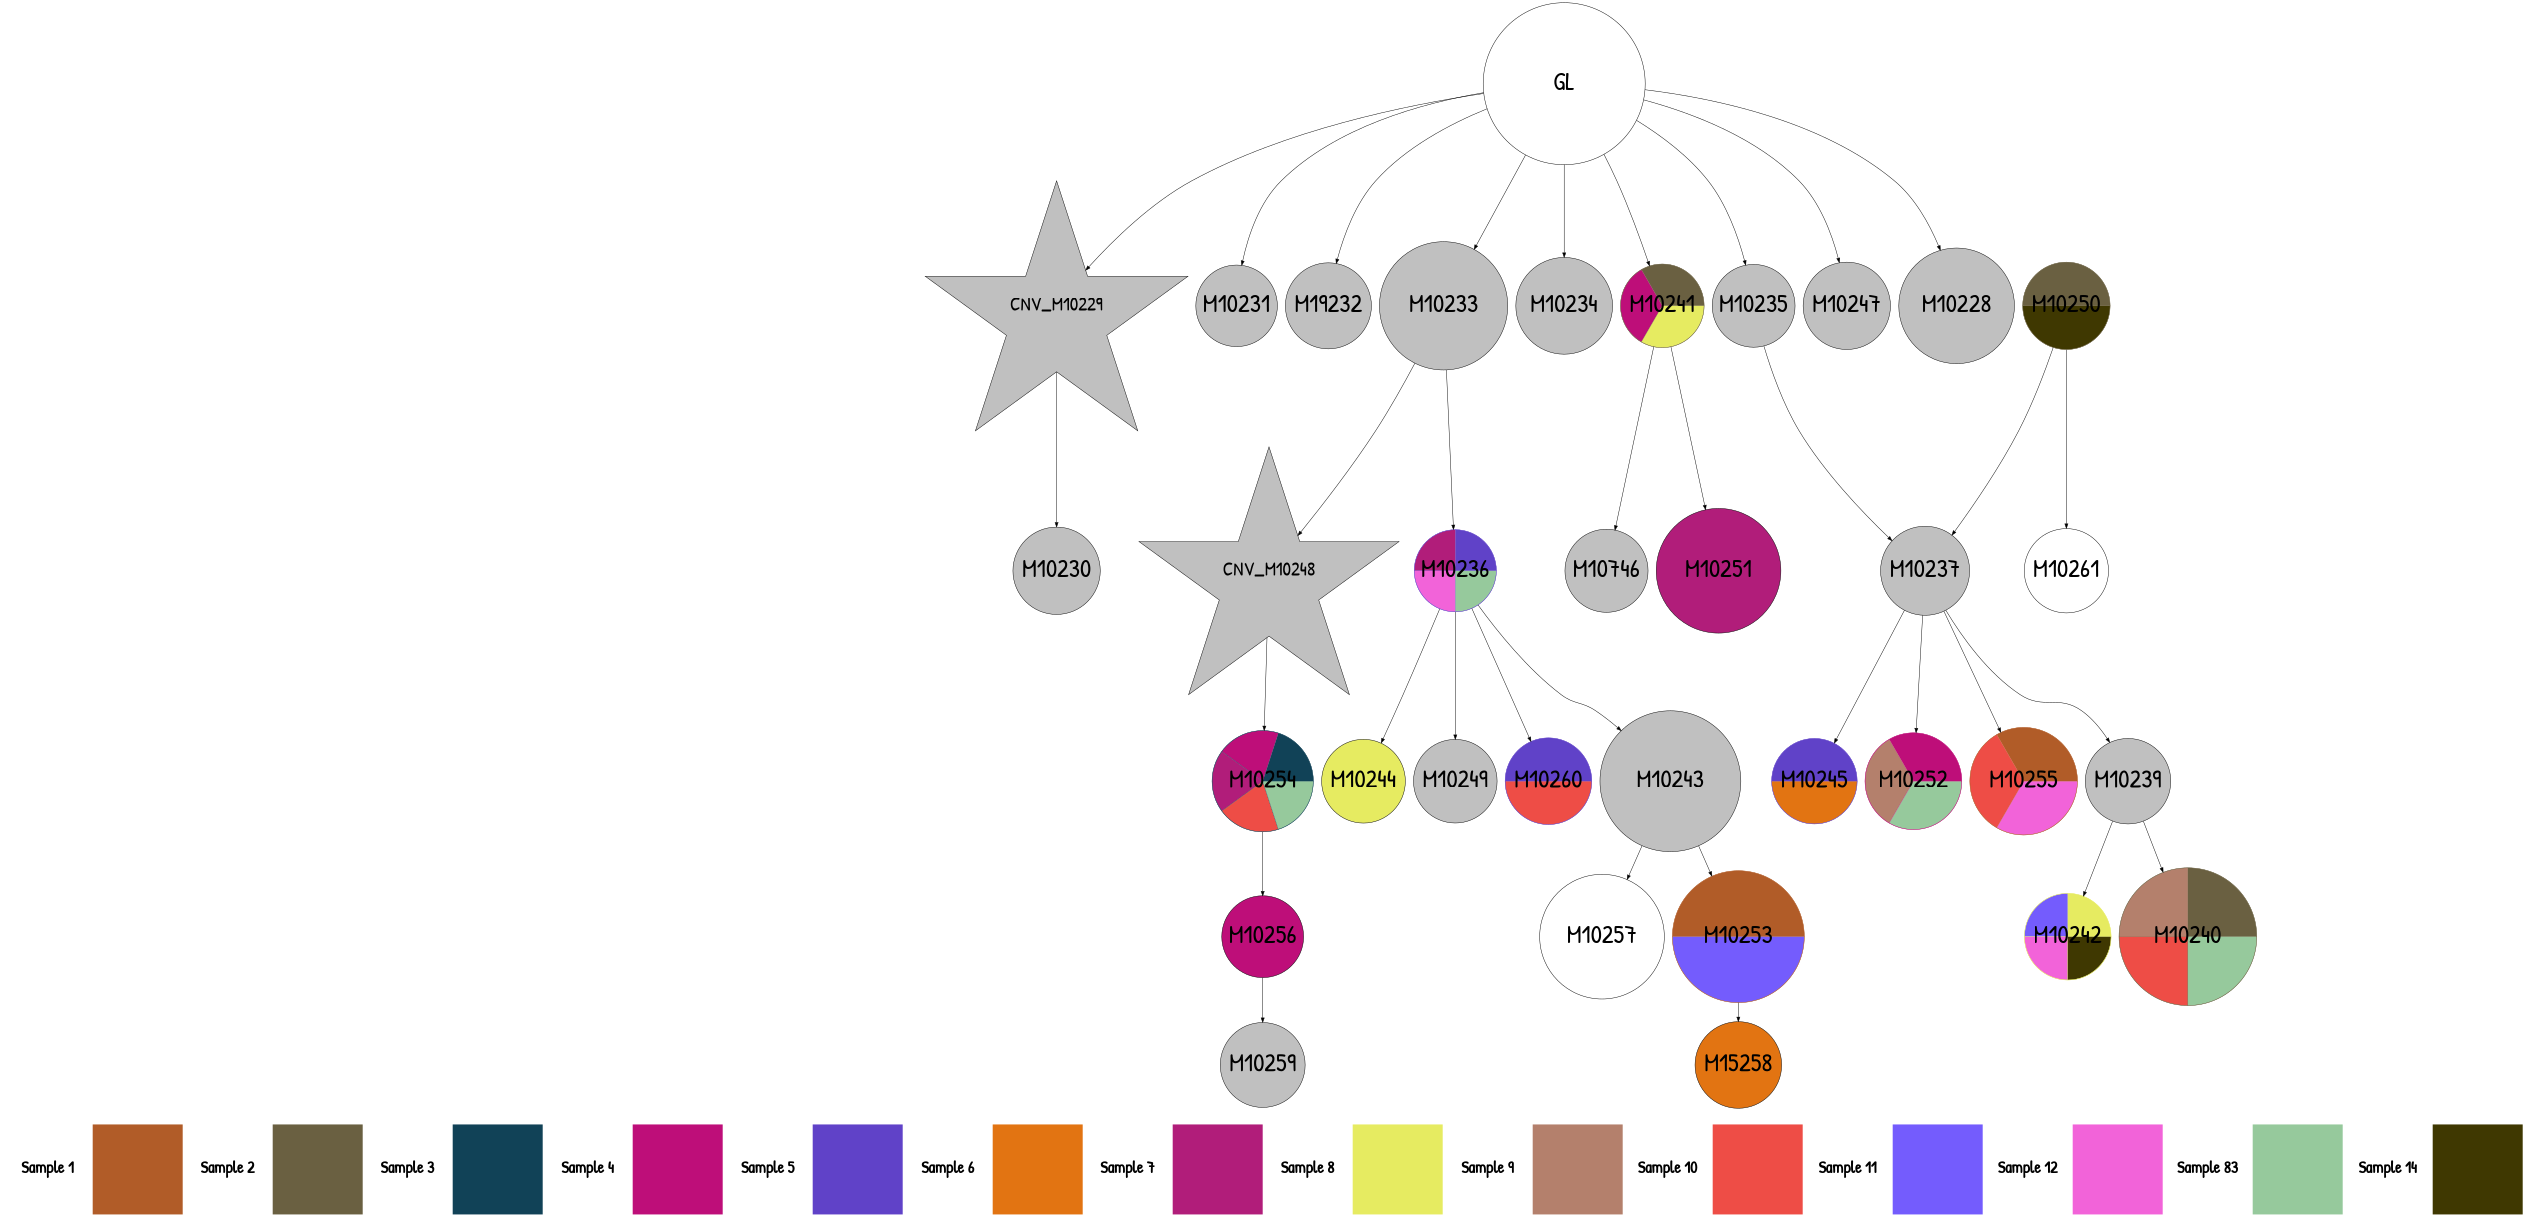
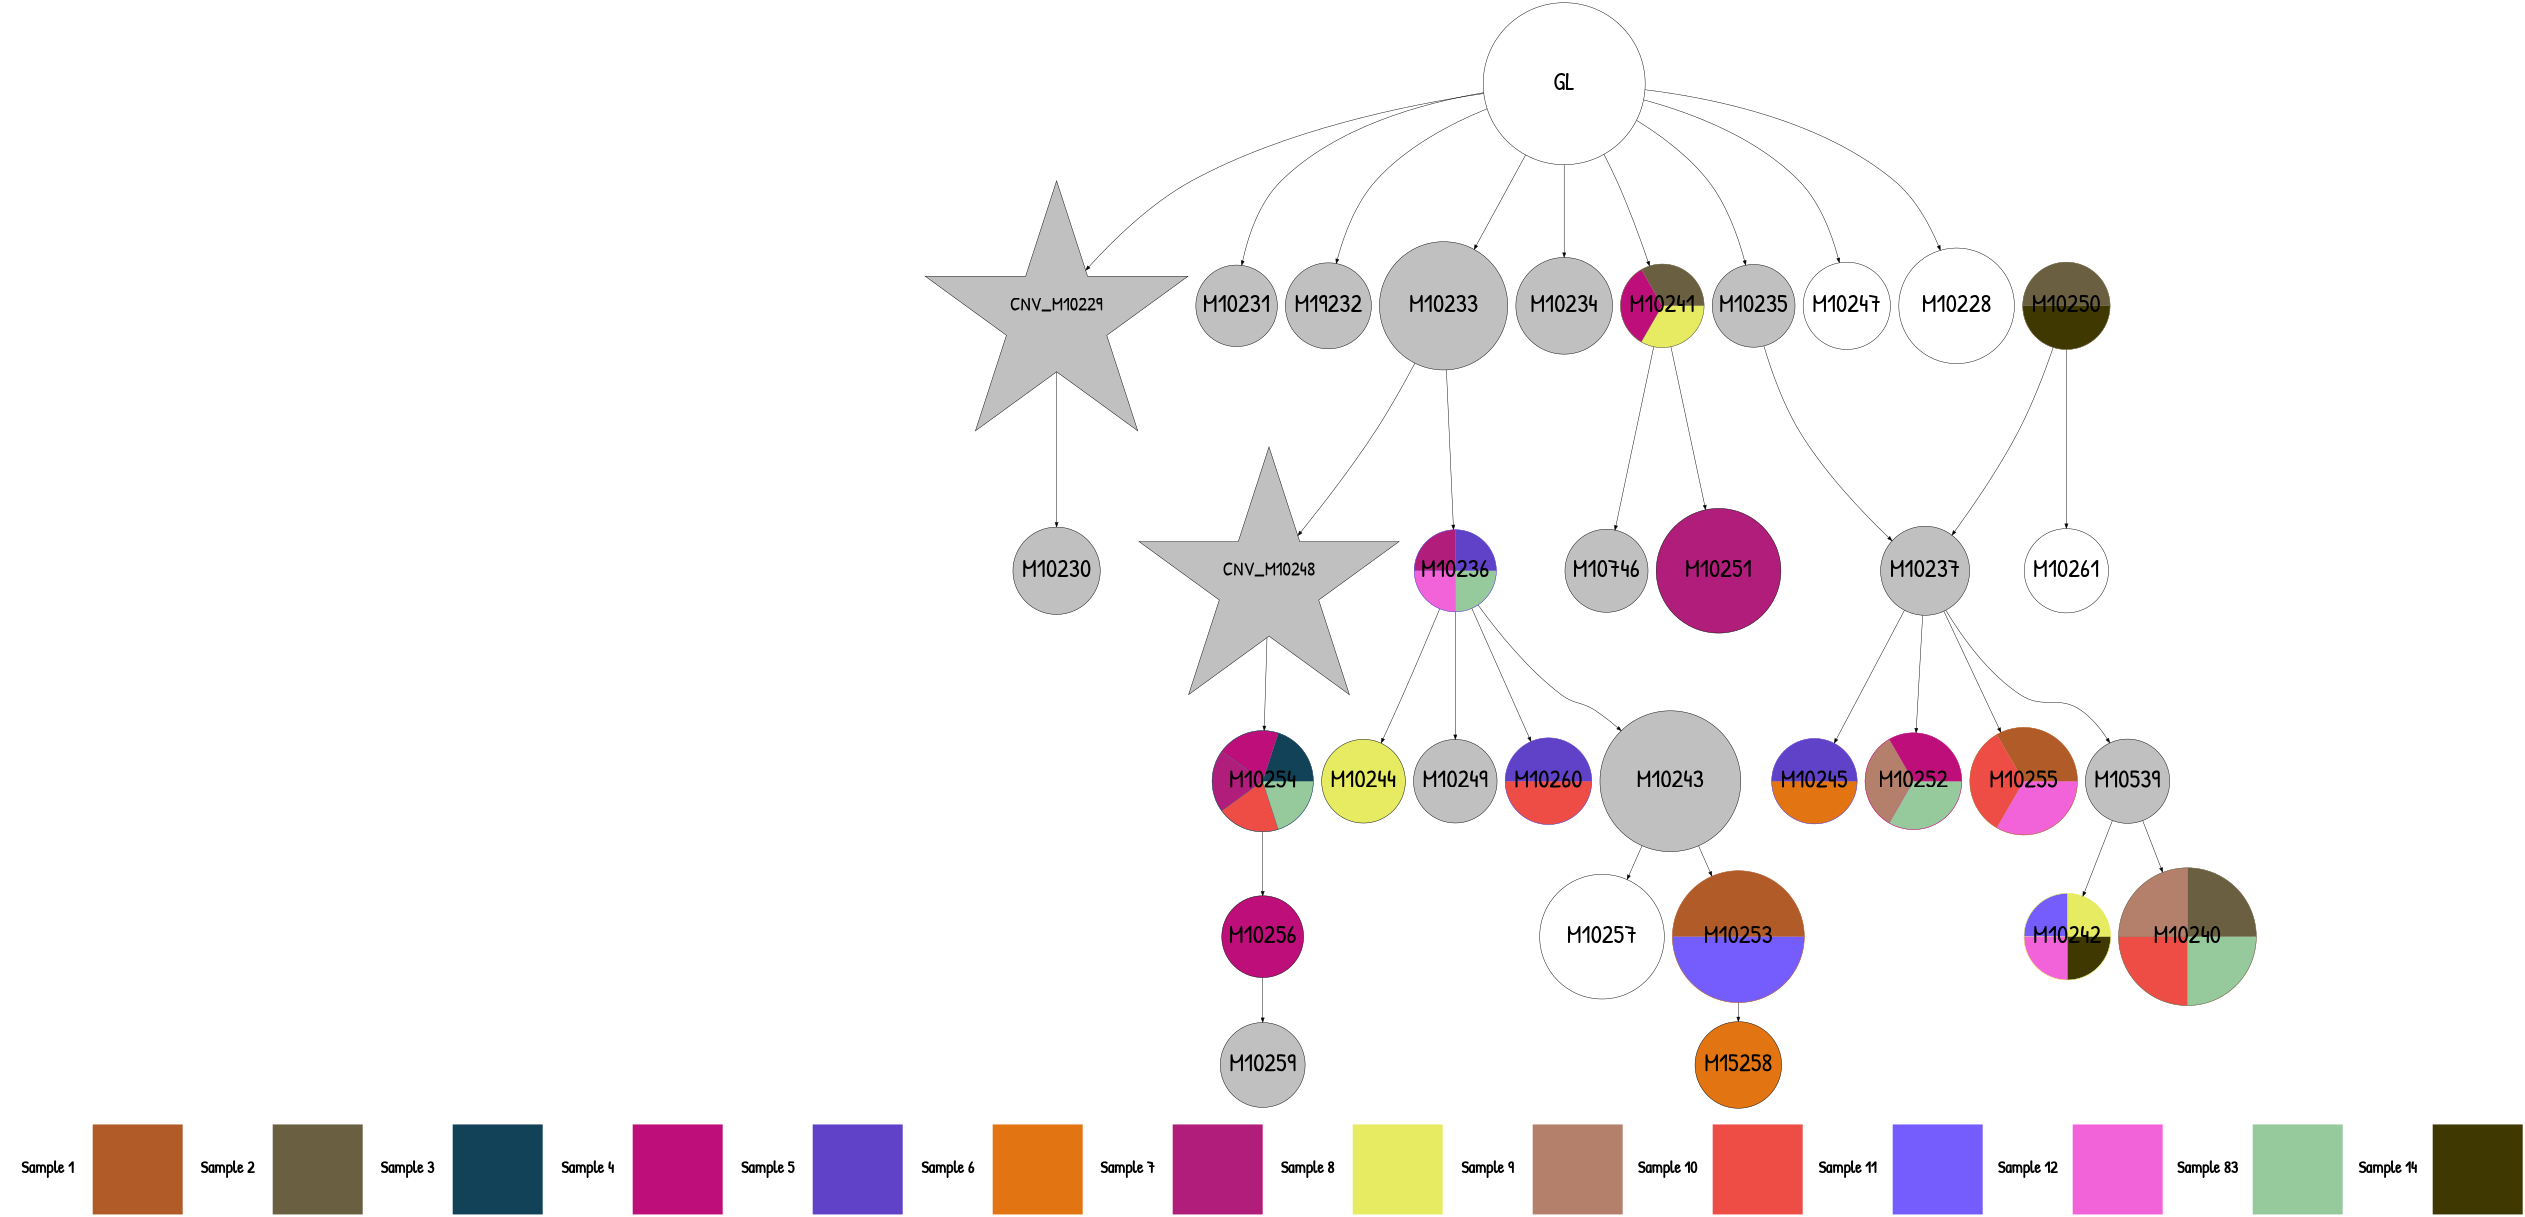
(1847, 306) -> (1847, 306)
(1957, 306) -> (1957, 306)
(2128, 781) -> (2128, 781)
